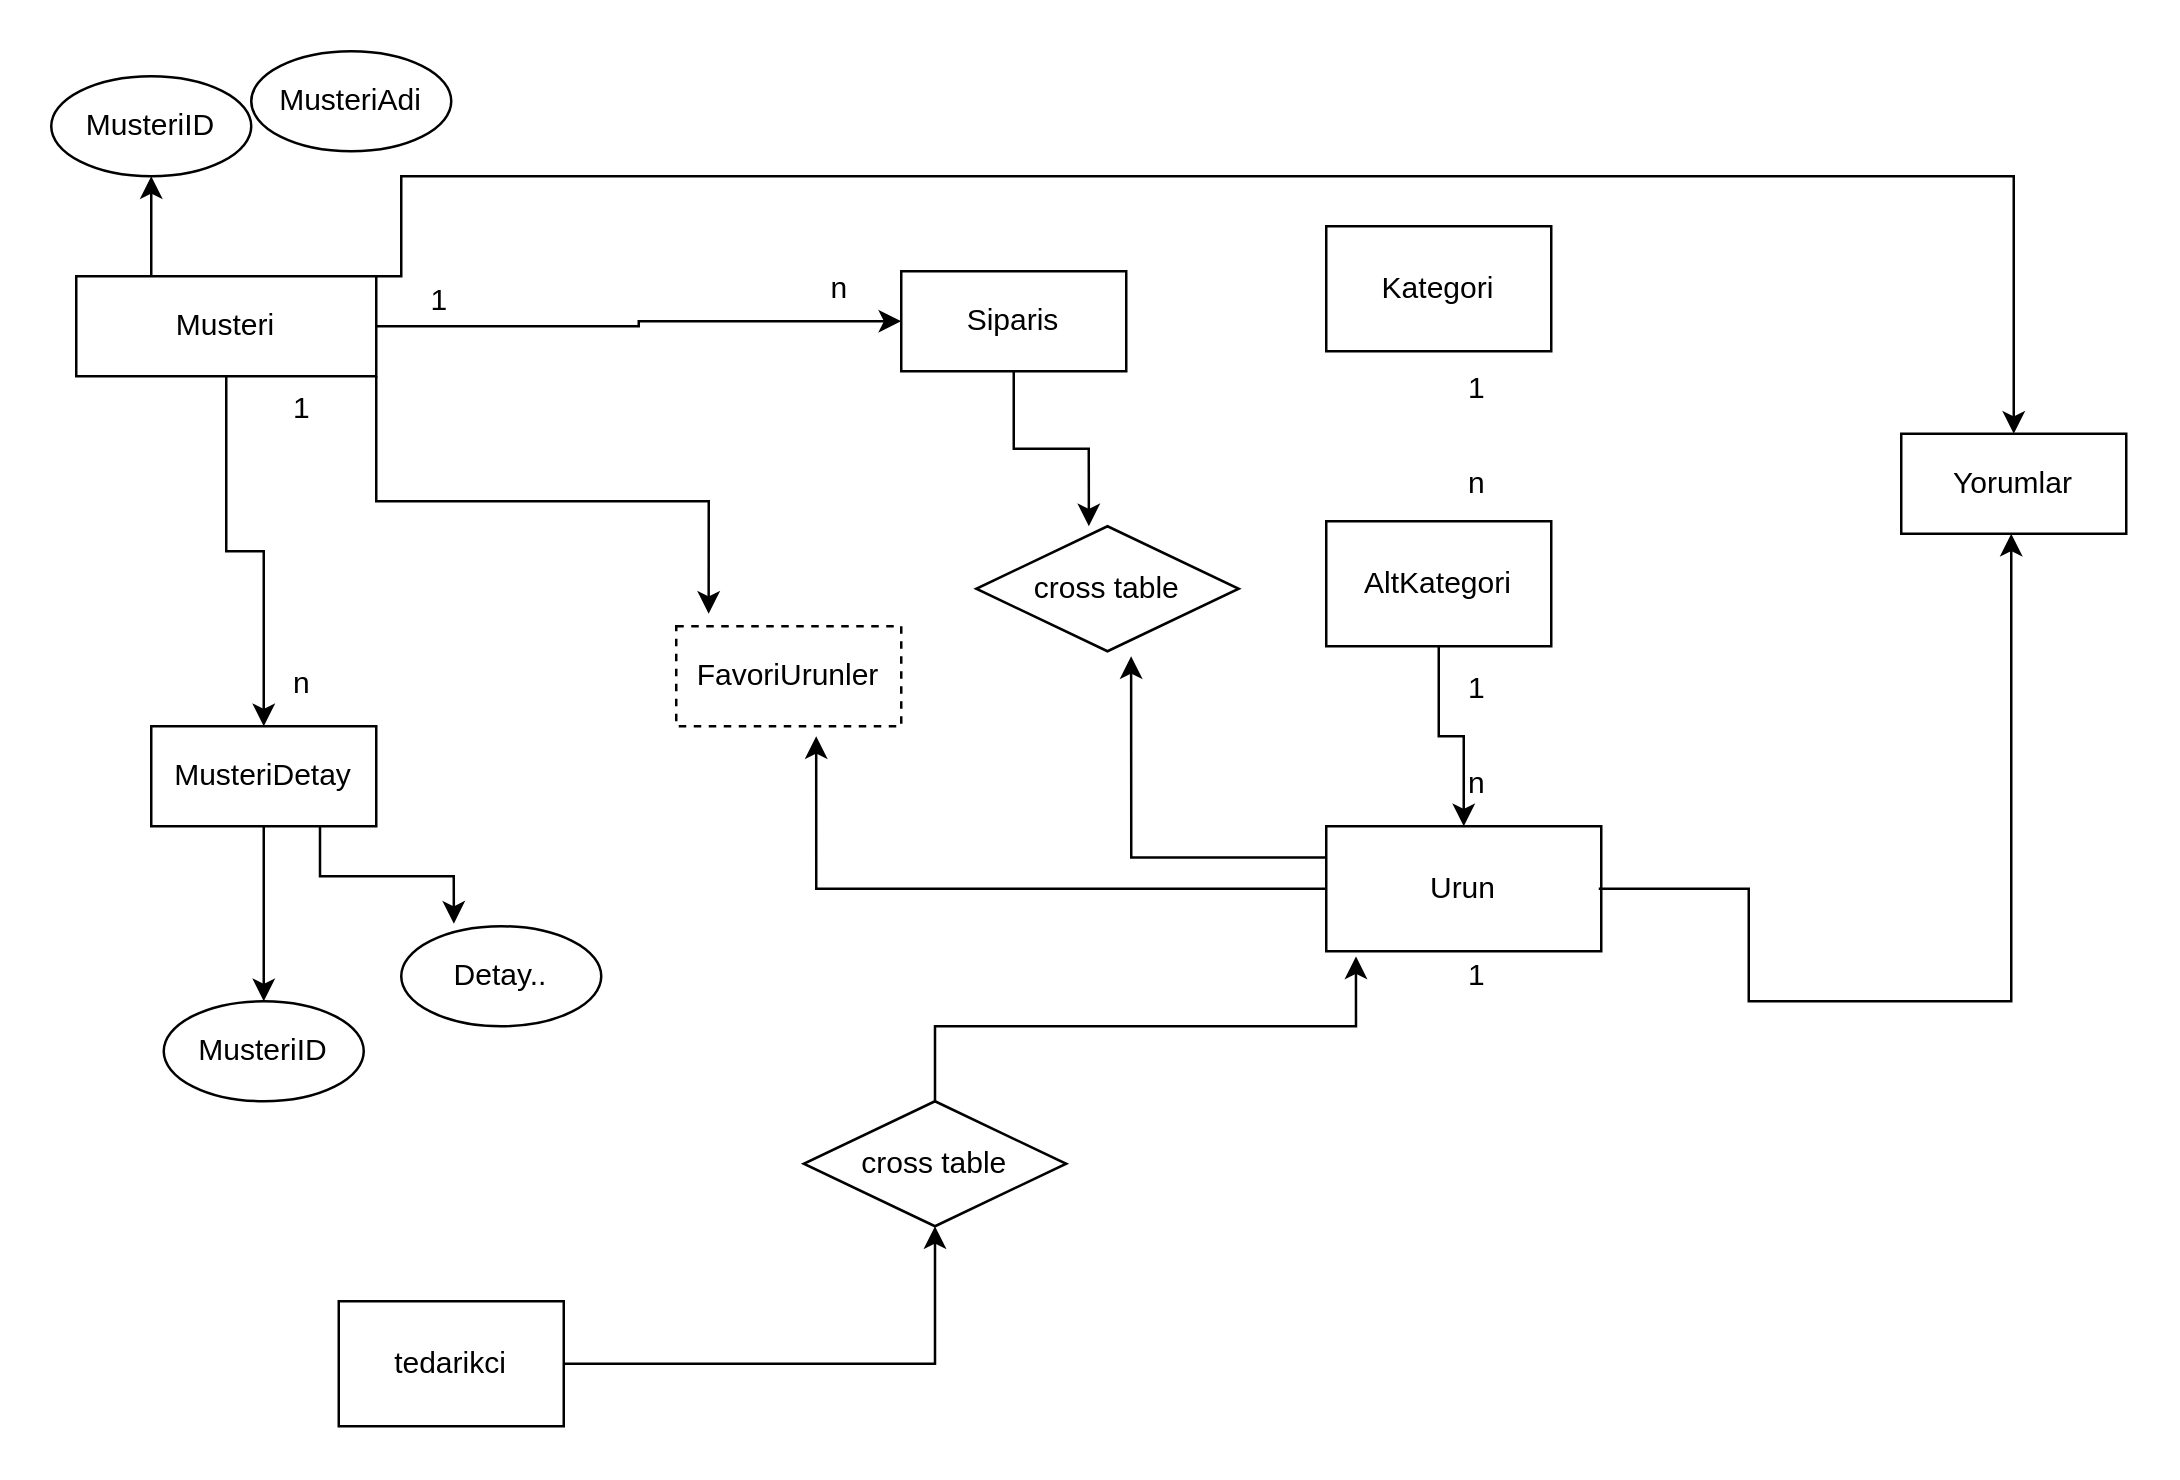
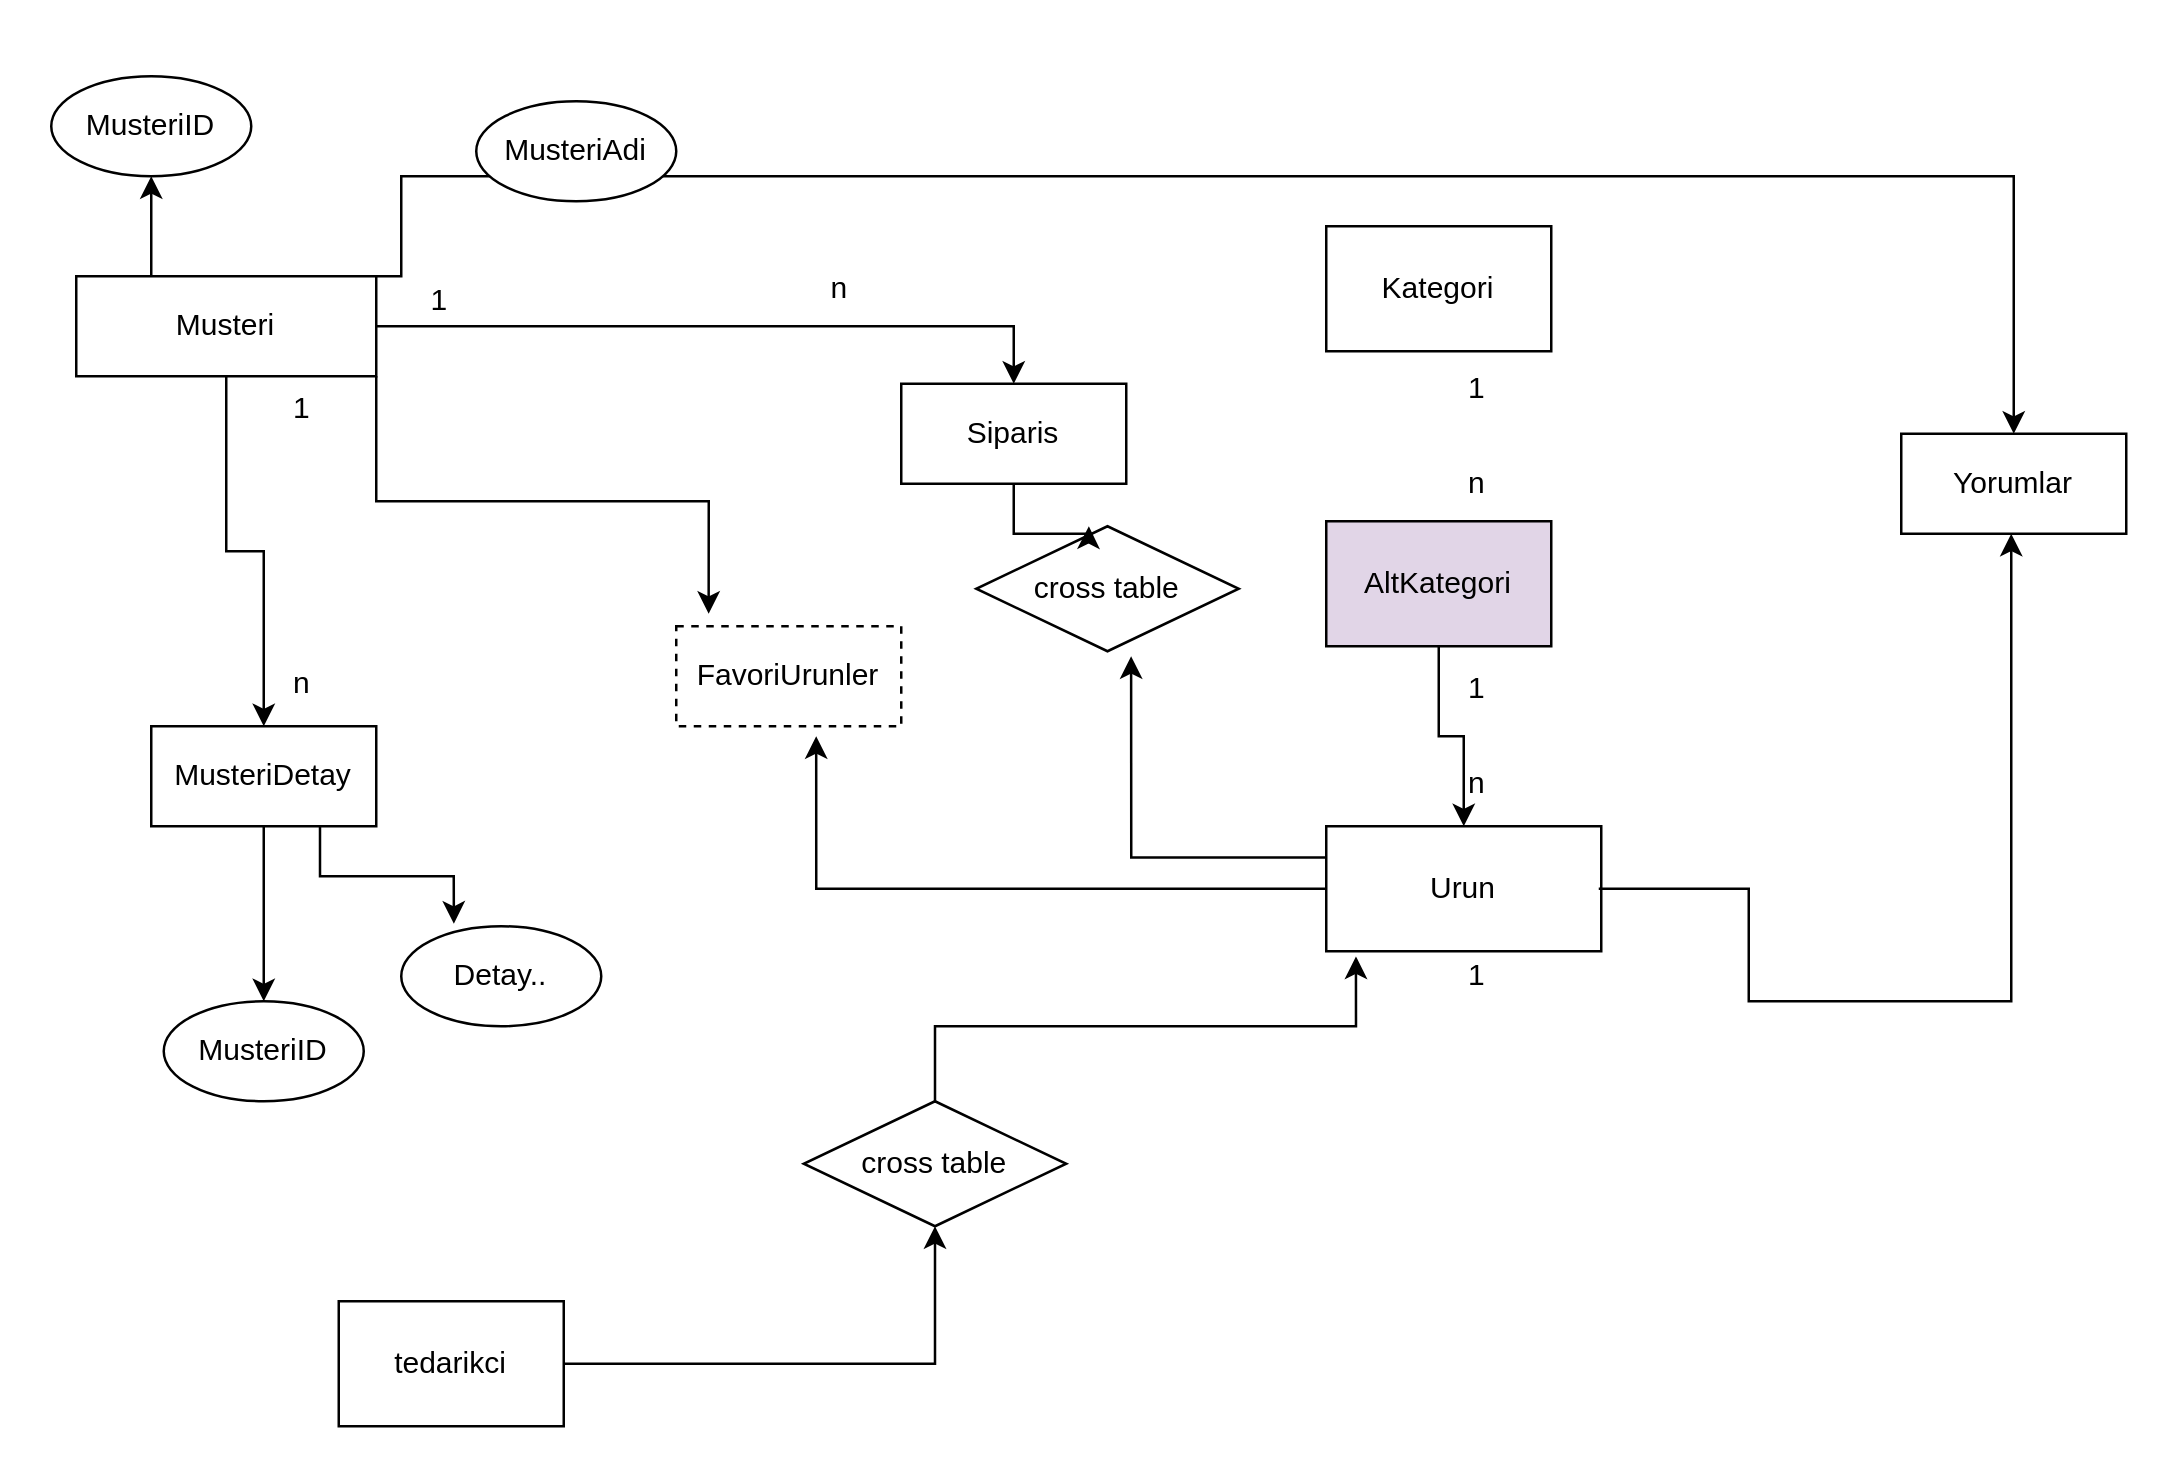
(351, 101) -> (576, 151)
(1014, 321) -> (1014, 434)
(1439, 584) -> (1439, 584)
